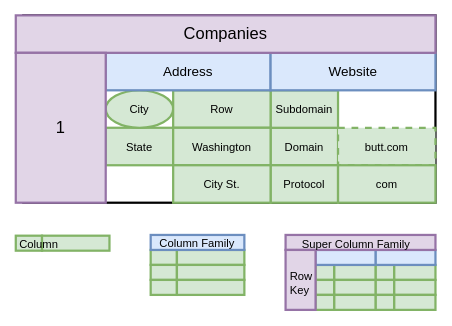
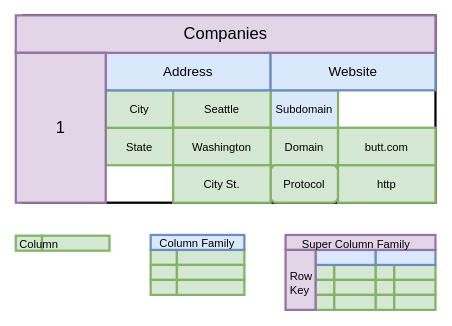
(139, 109) -> (139, 109)
(222, 109) -> (222, 109)
(304, 109) -> (304, 109)
(387, 147) -> (387, 147)
(304, 184) -> (304, 184)
(387, 184) -> (387, 184)
